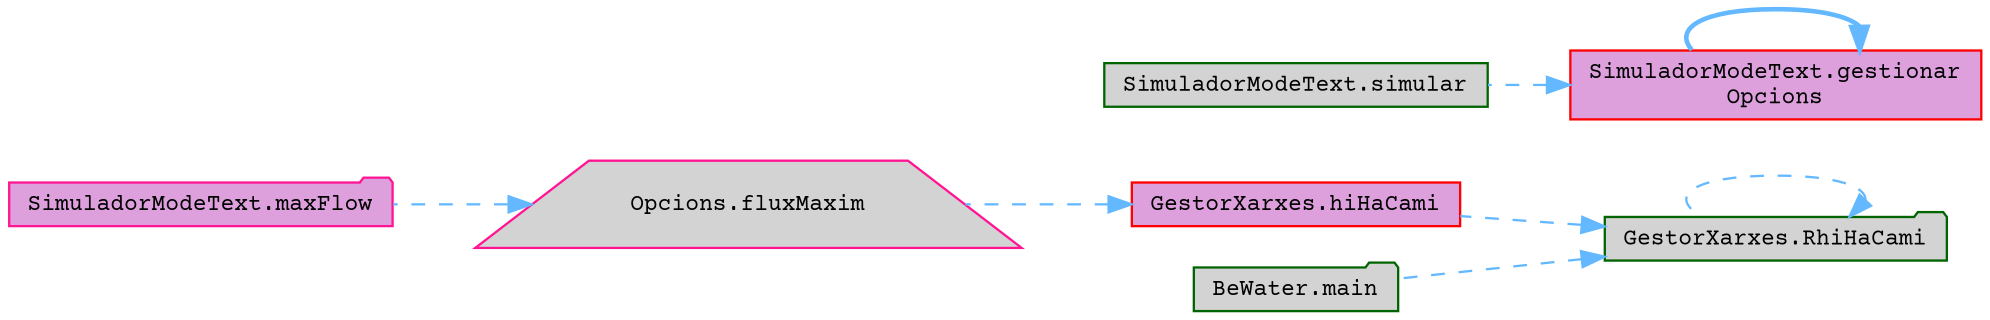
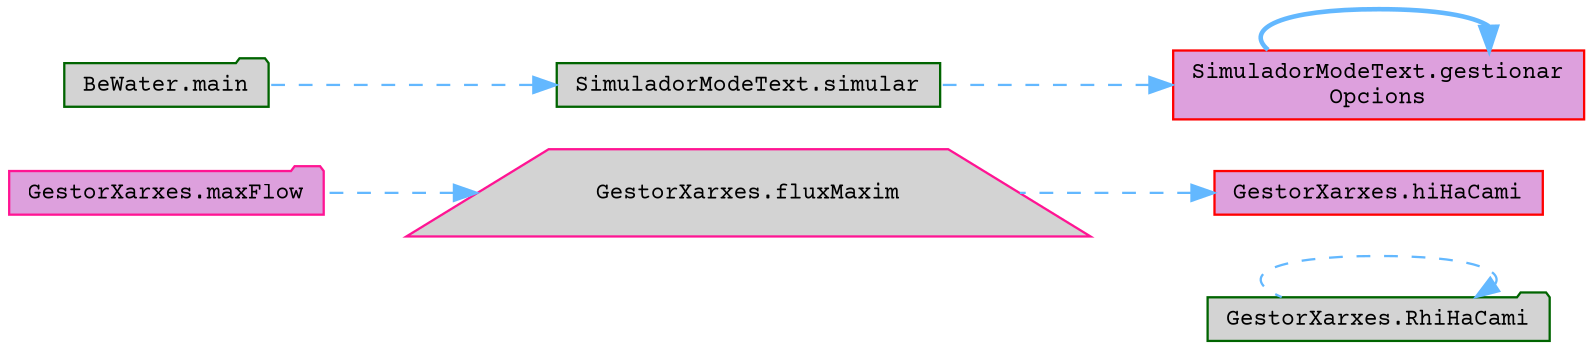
(201, 204) -> (166, 193)
(748, 204) -> (748, 193)
(1521, 220) -> none
(1490, 269) -> (401, 85)
